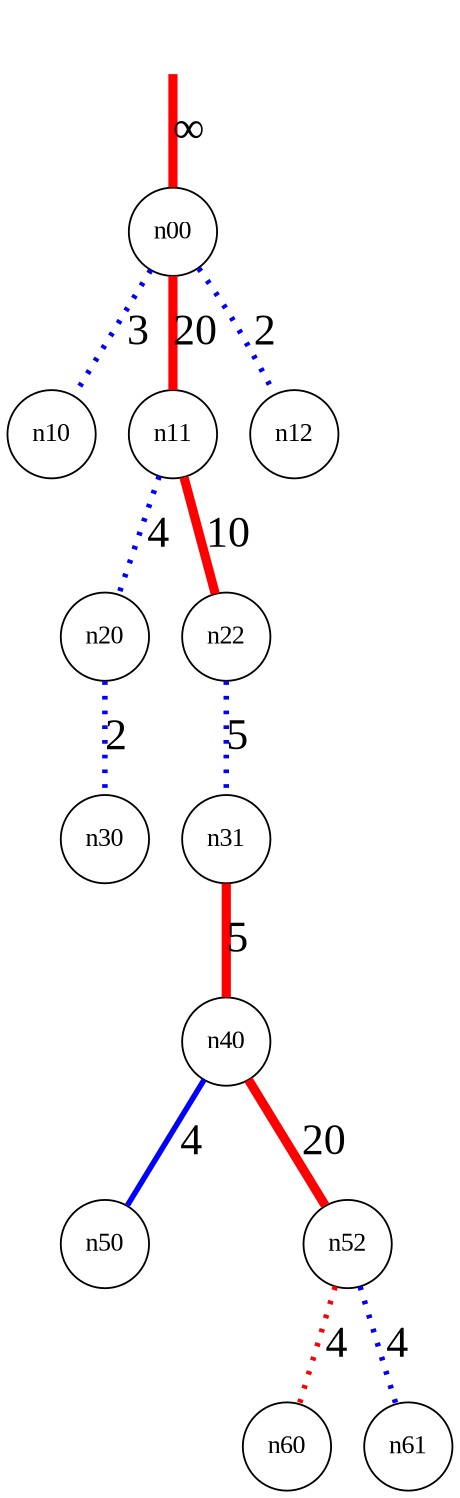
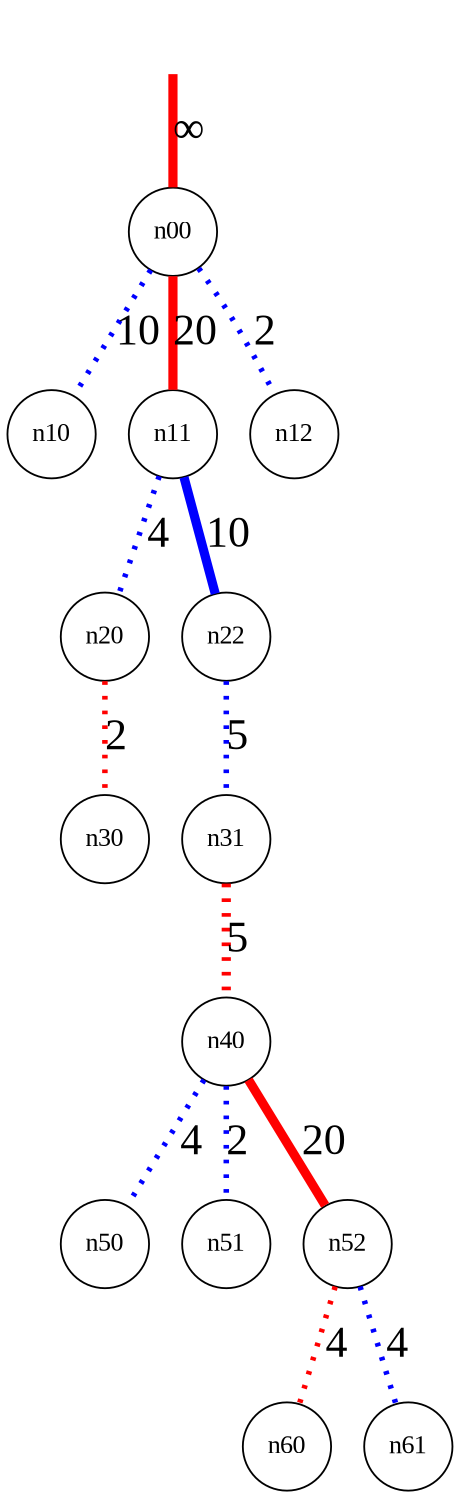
(139, 333) -> (139, 333)
(200, 535) -> (200, 535)
(105, 738) -> (105, 738)
(226, 940) -> (226, 940)
(166, 1143) -> (166, 1143)
none -> (226, 1244)
